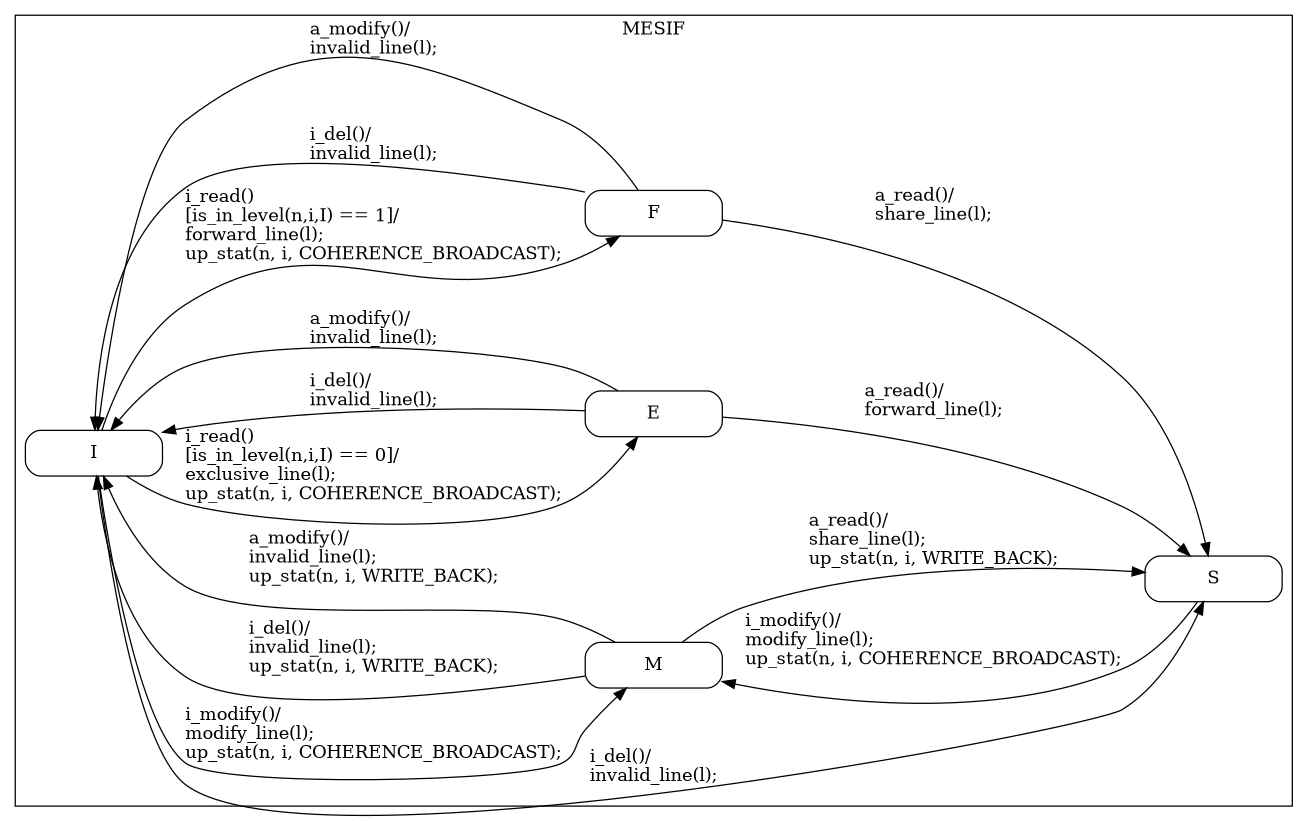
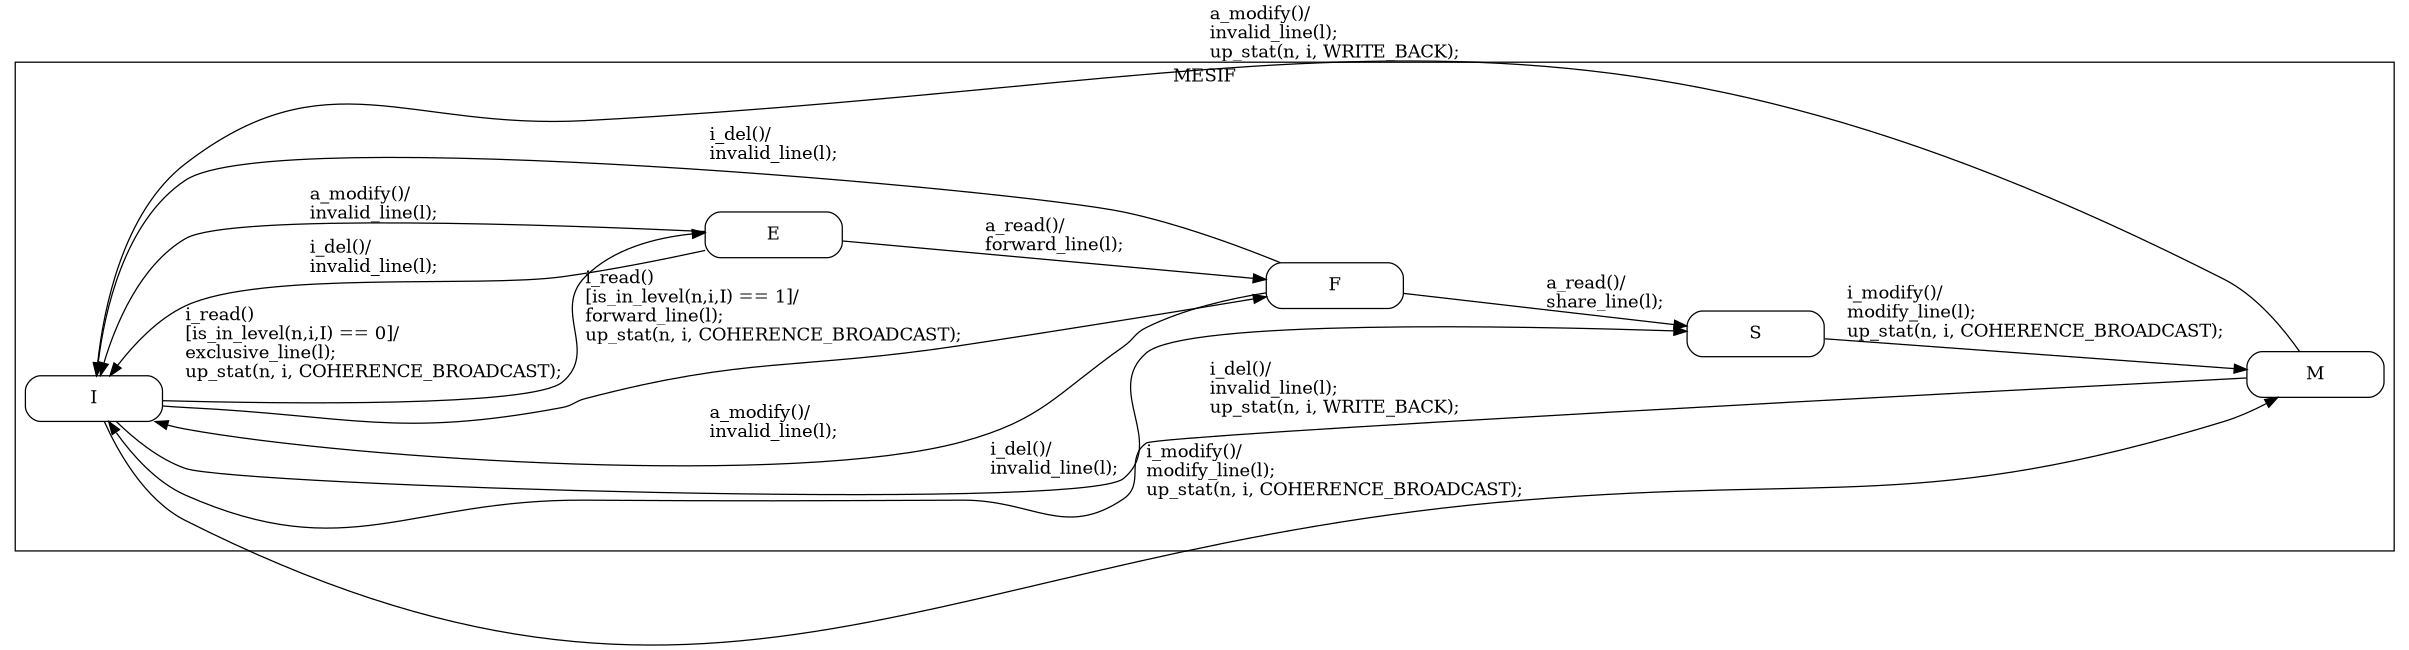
(961, 453) -> (1048, 260)
(901, 575) -> none
